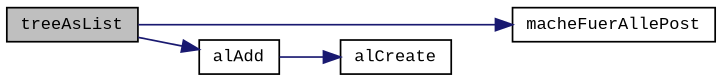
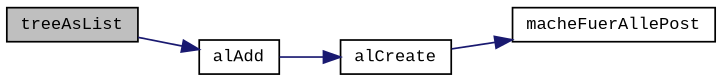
(317, 25) -> (473, 46)
